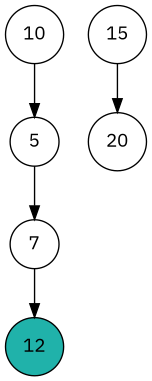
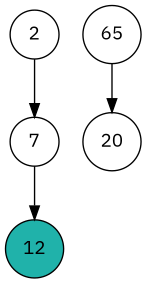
(35, 35) -> none
(117, 35) -> (112, 35)
(35, 142) -> (35, 35)
